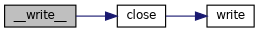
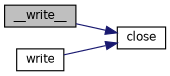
(181, 16) -> (85, 50)
